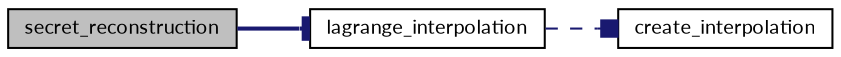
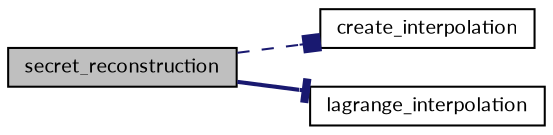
(571, 29) -> (268, 49)
